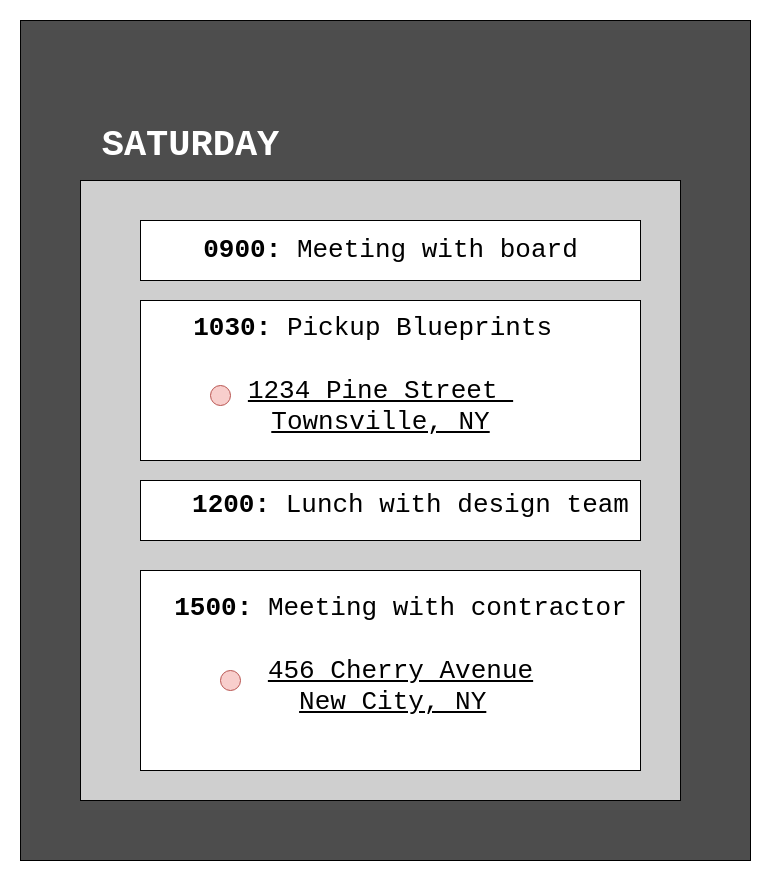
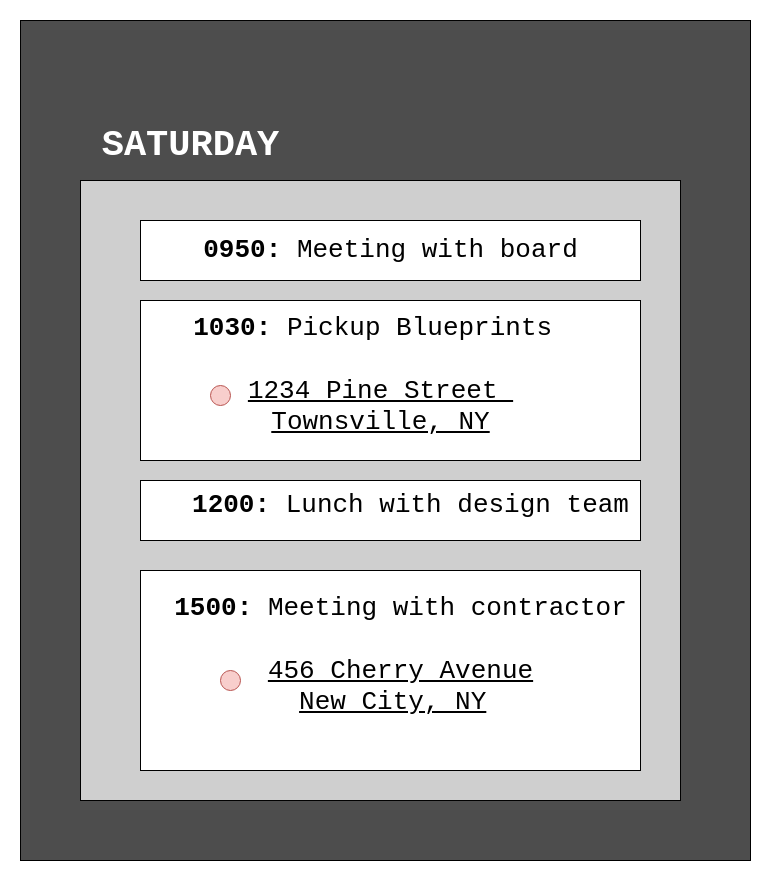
(391, 251) -> (391, 251)
